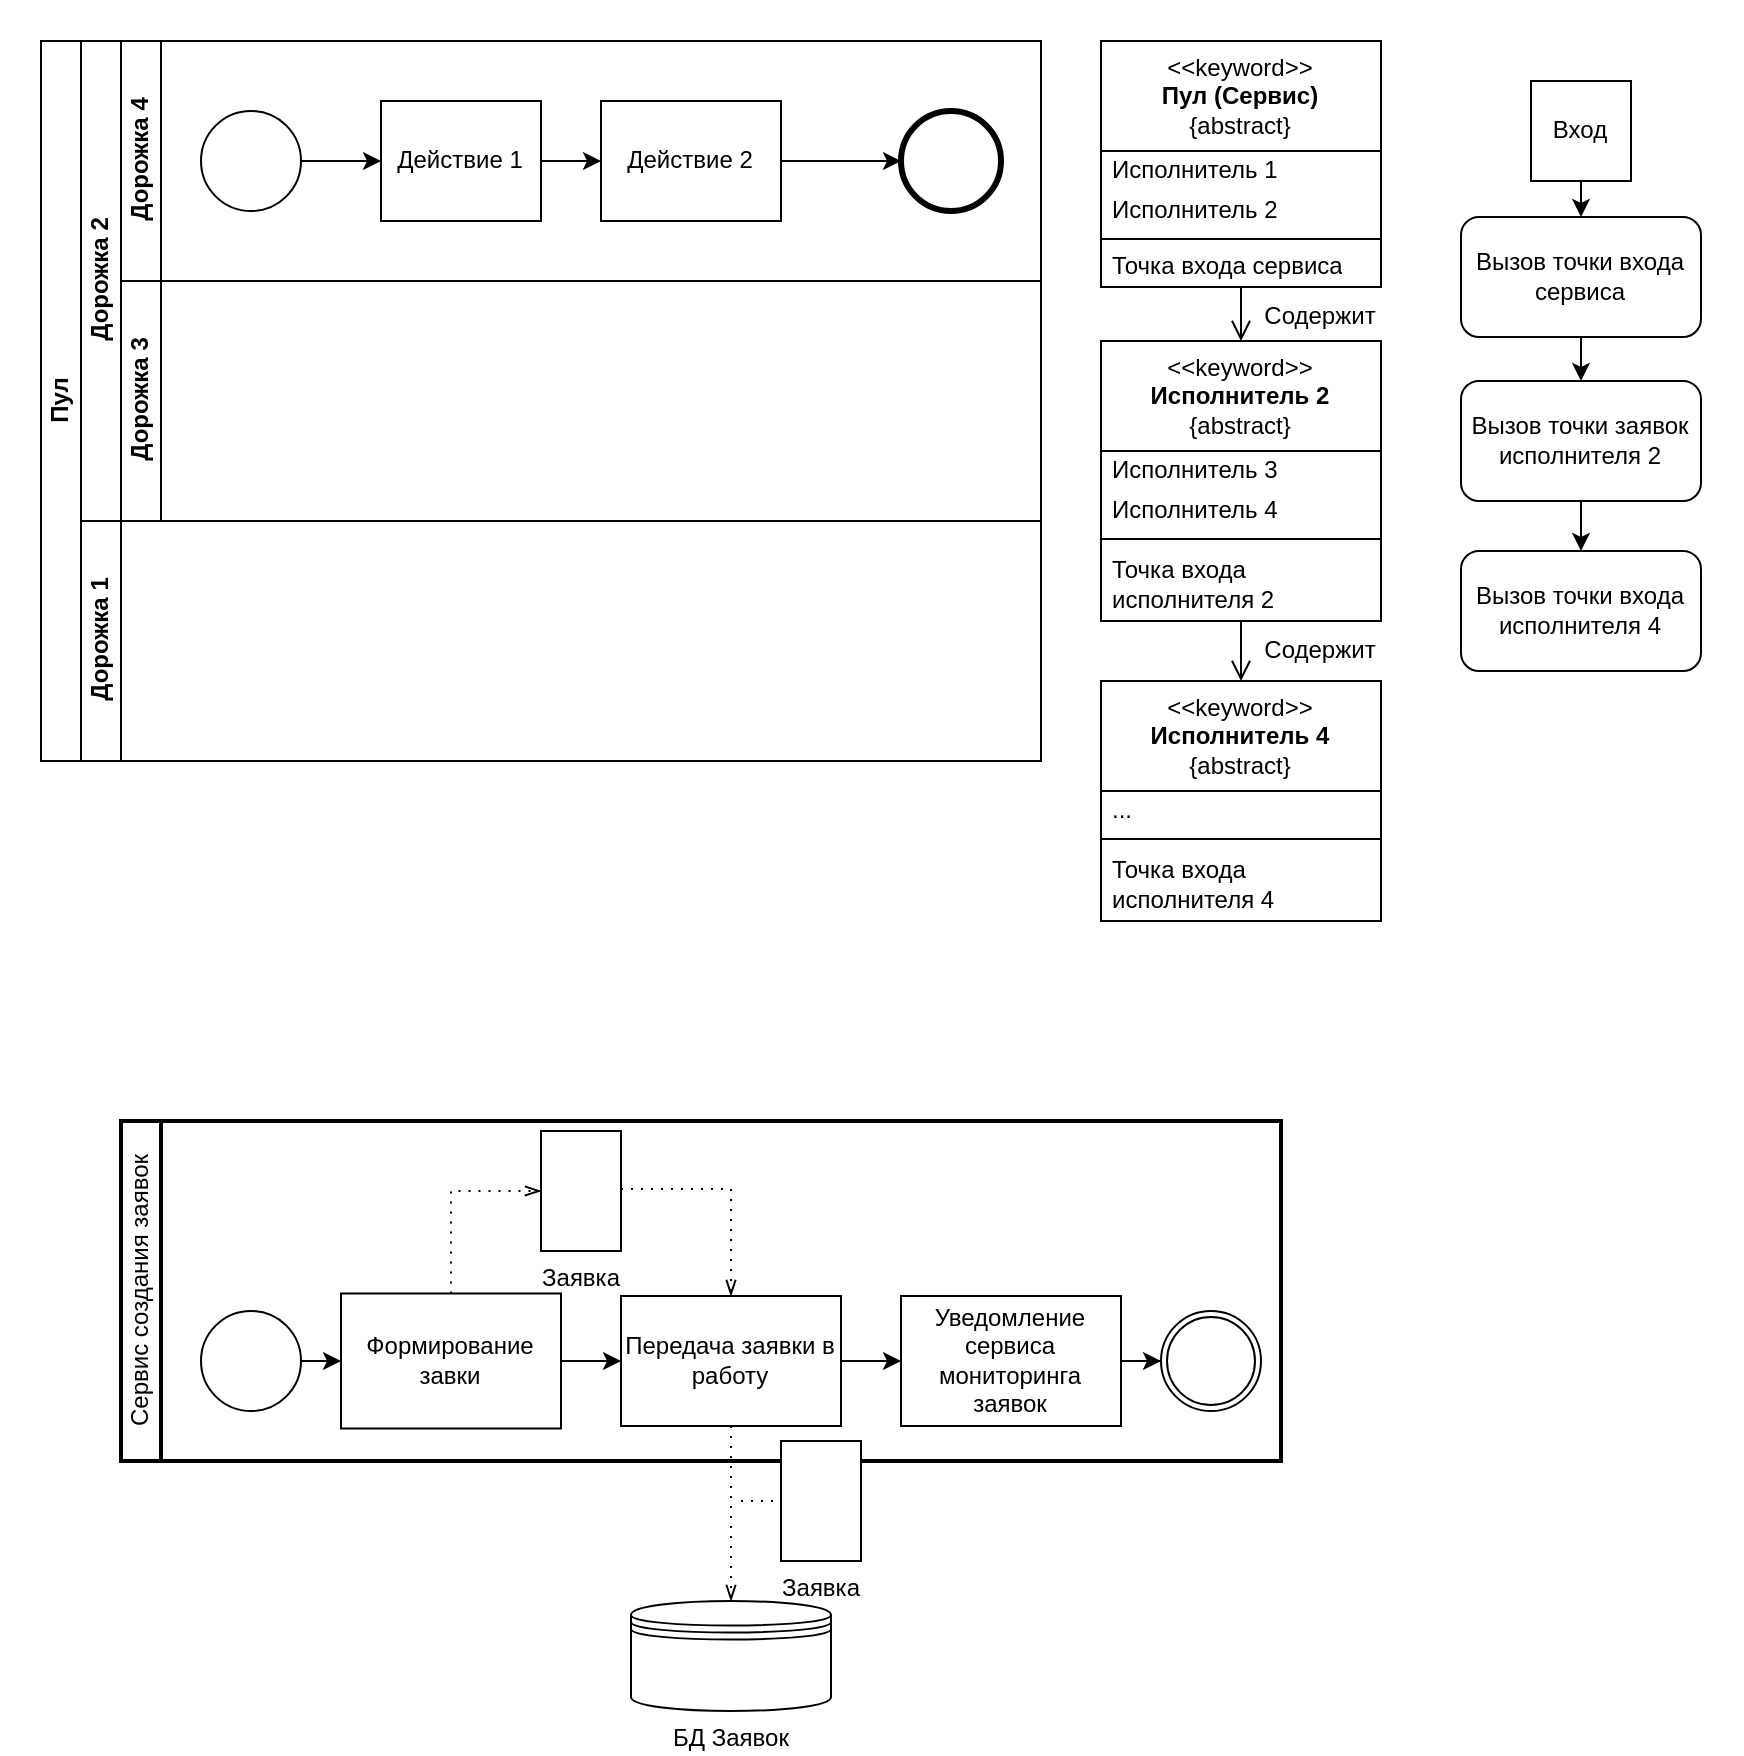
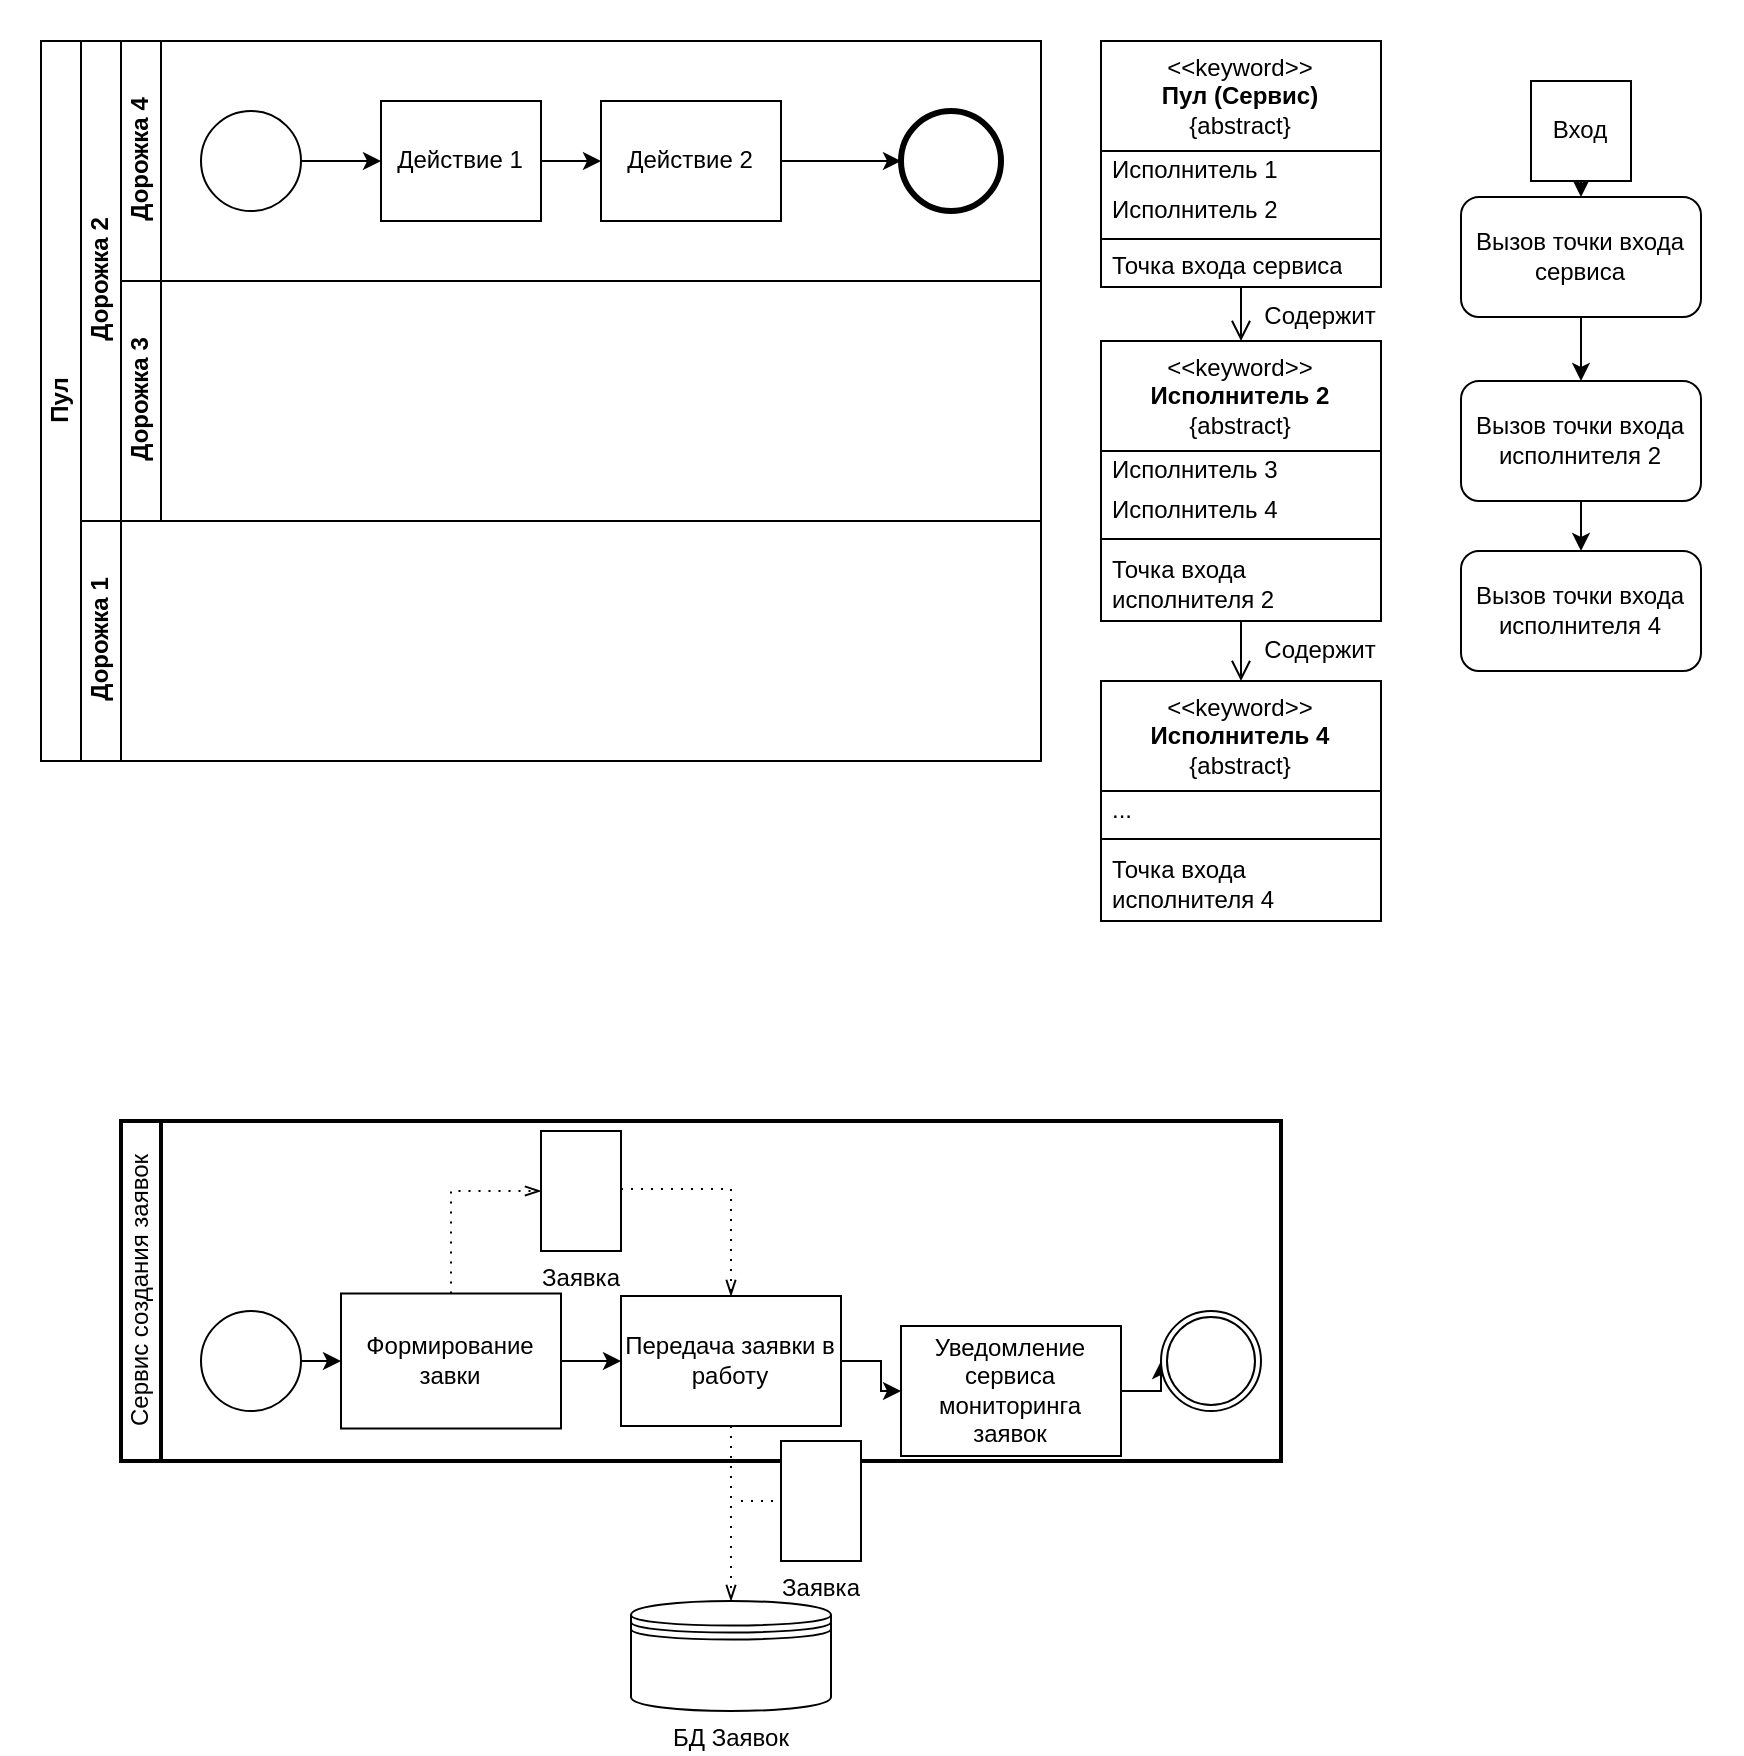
(1581, 277) -> (1581, 257)
(1581, 441) -> (1581, 441)
(1011, 1361) -> (1011, 1391)
